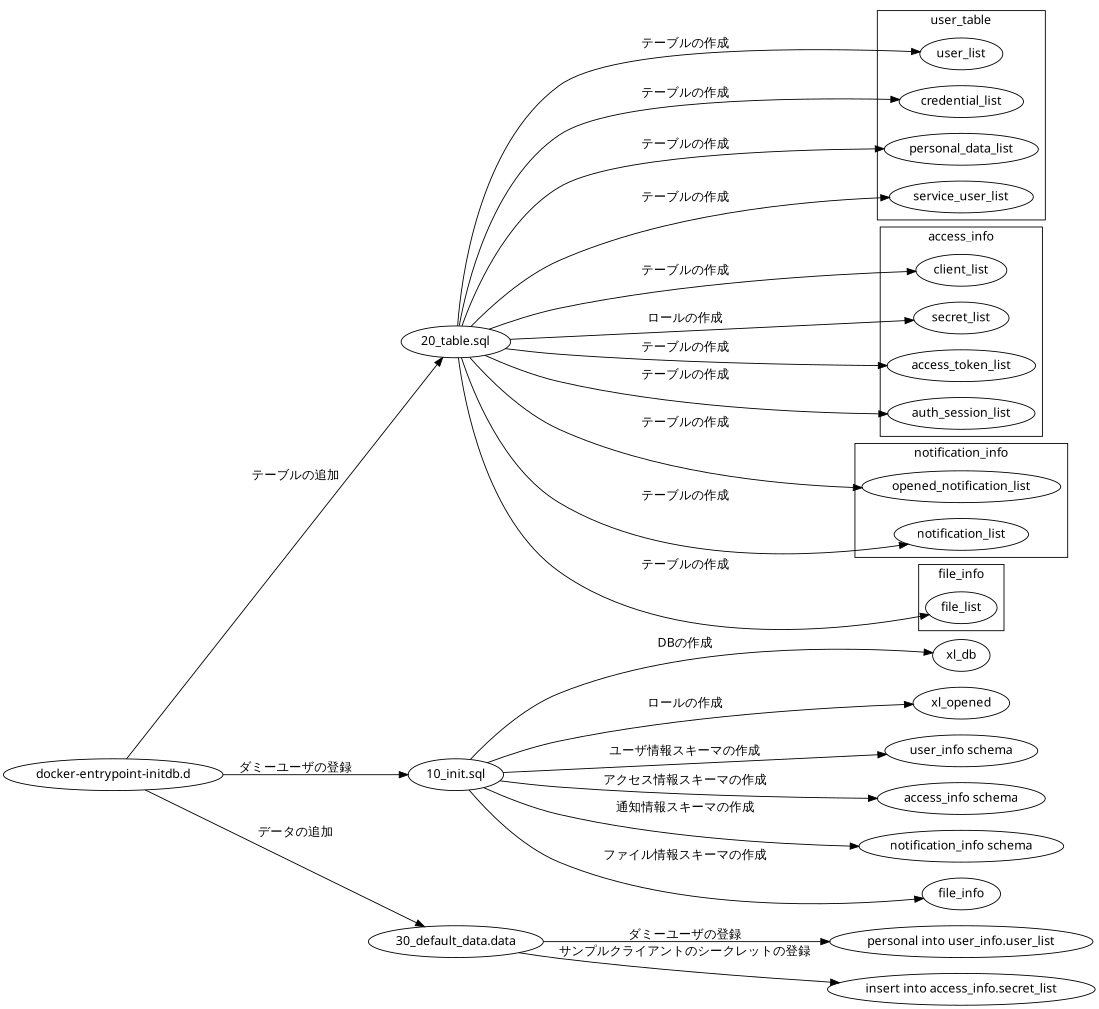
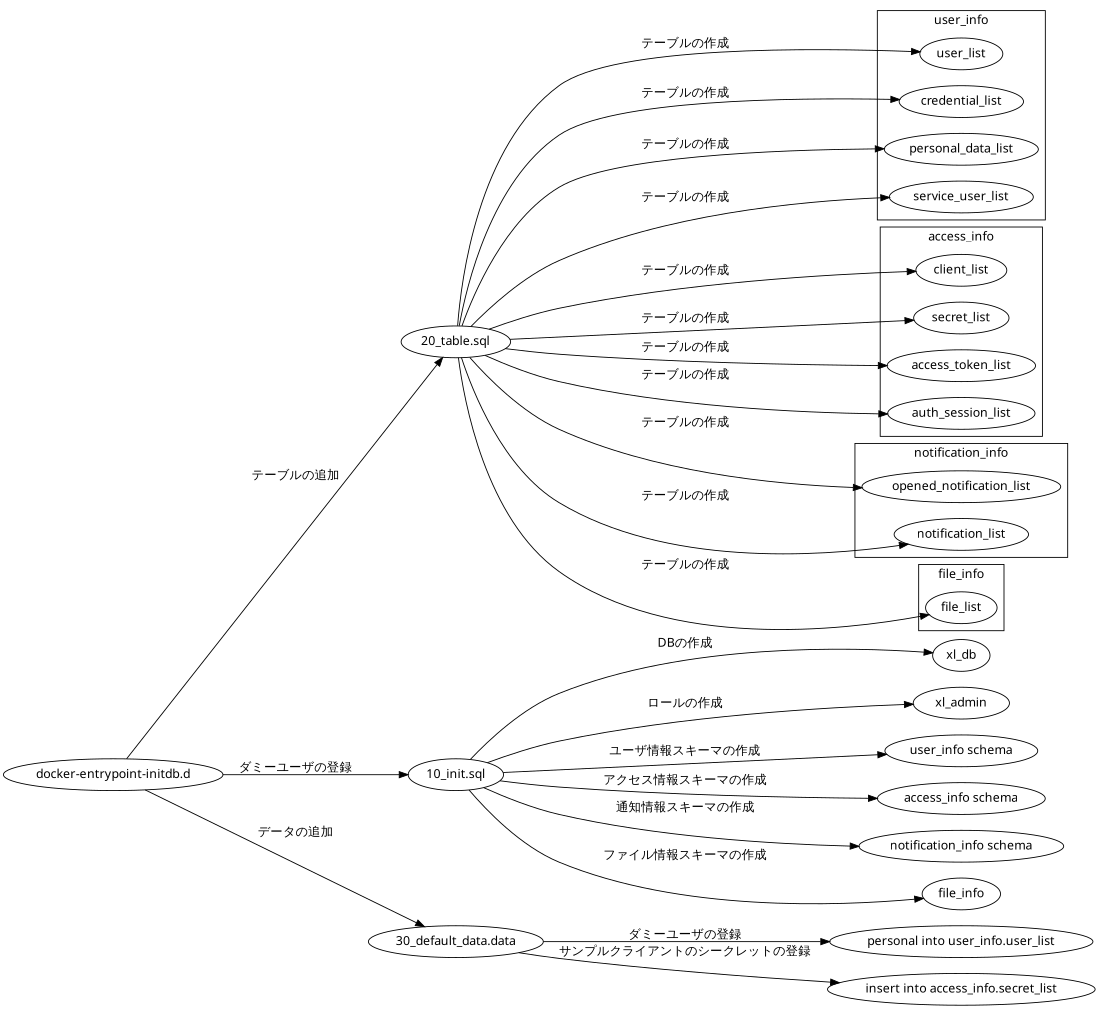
(961, 21) -> (961, 21)
(685, 318) -> (685, 318)
(961, 703) -> (961, 703)
